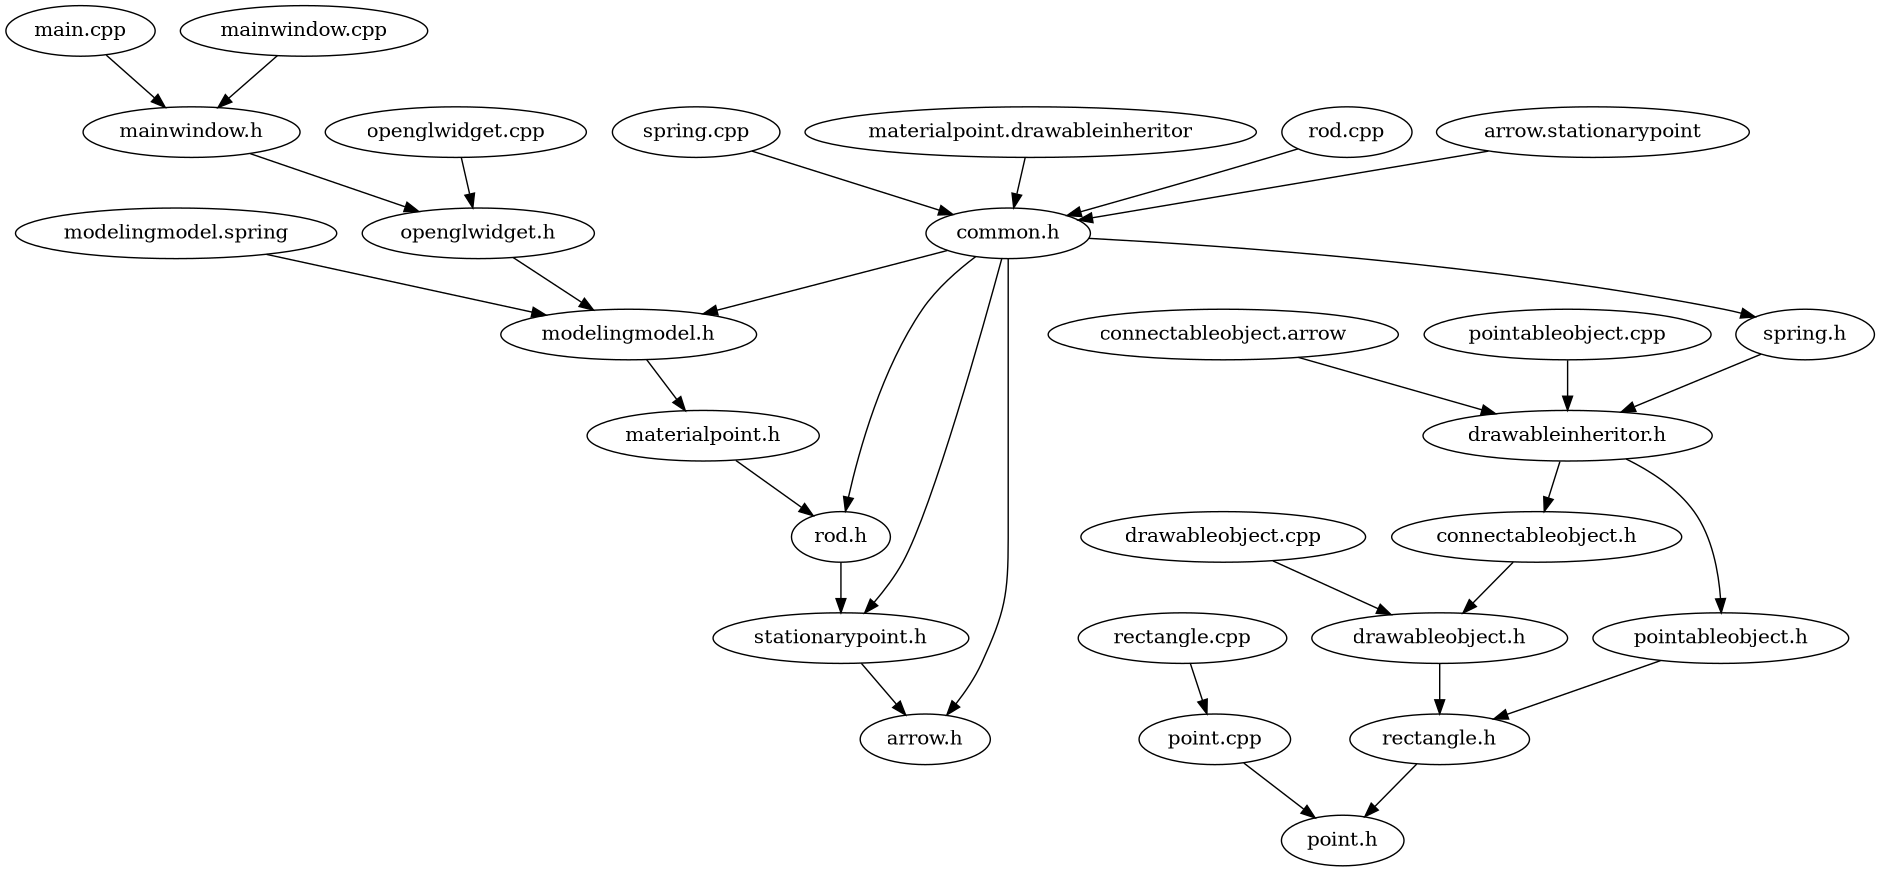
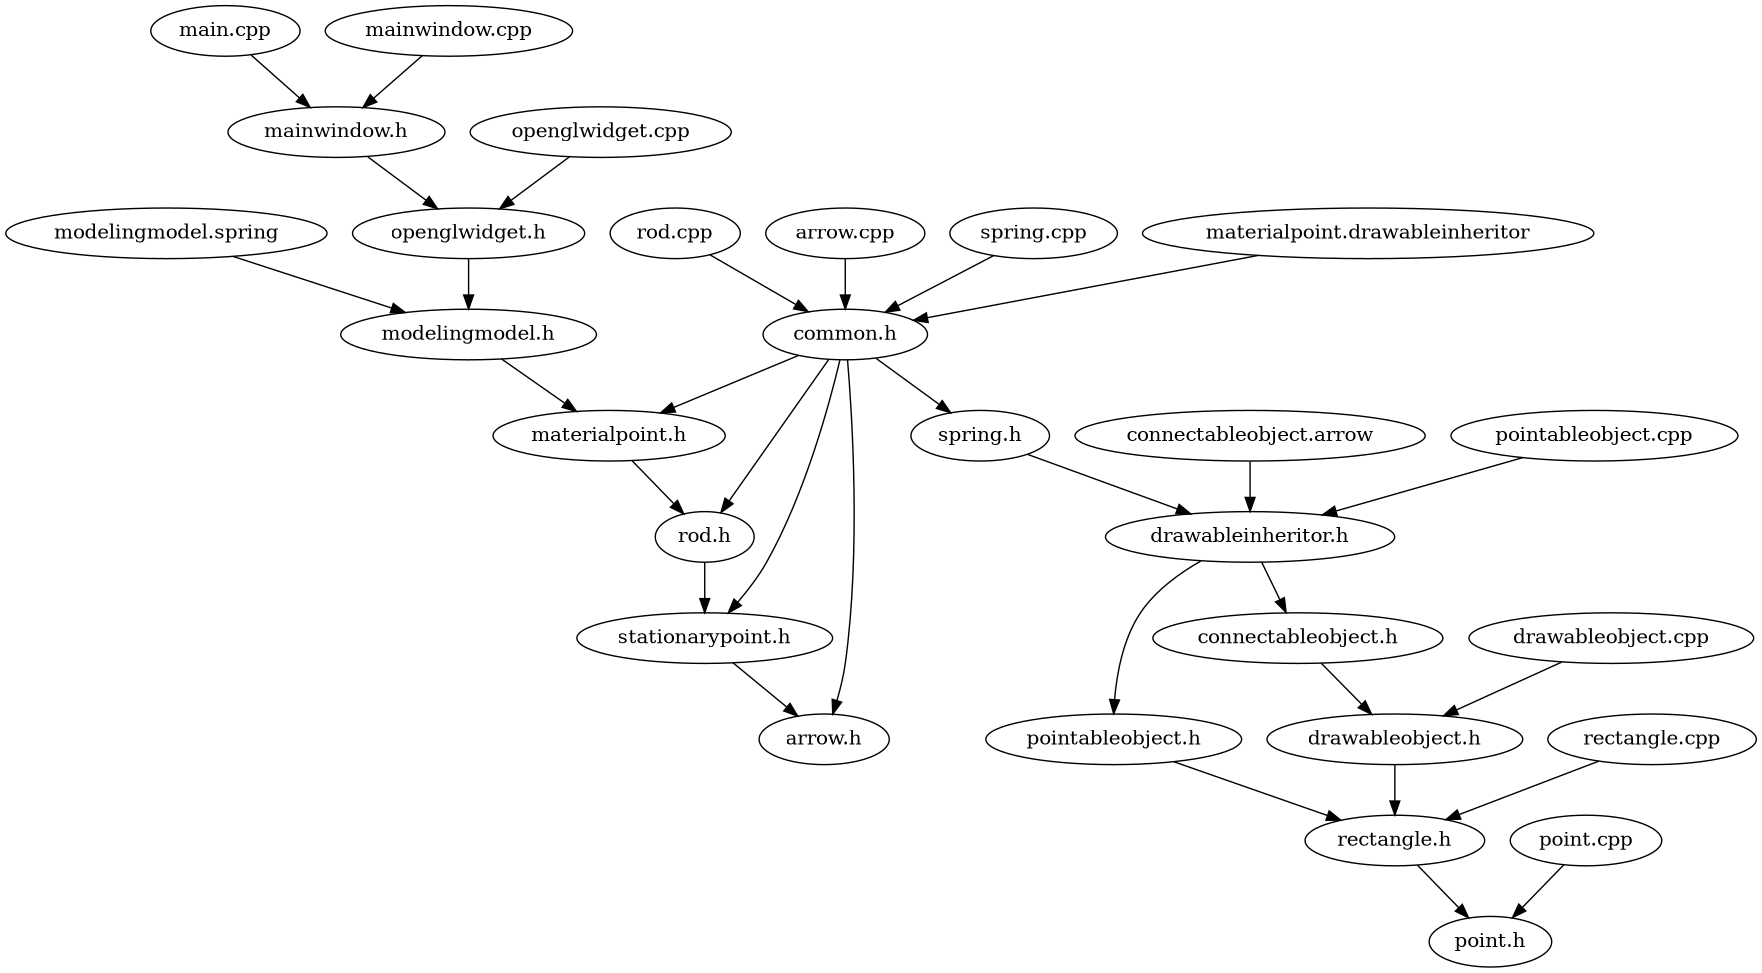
(1593, 132) -> (845, 233)
(832, 280) -> (736, 381)
(1196, 682) -> (1529, 788)
